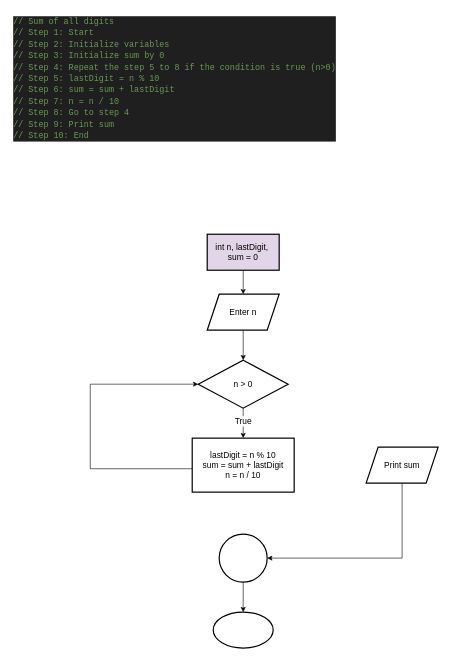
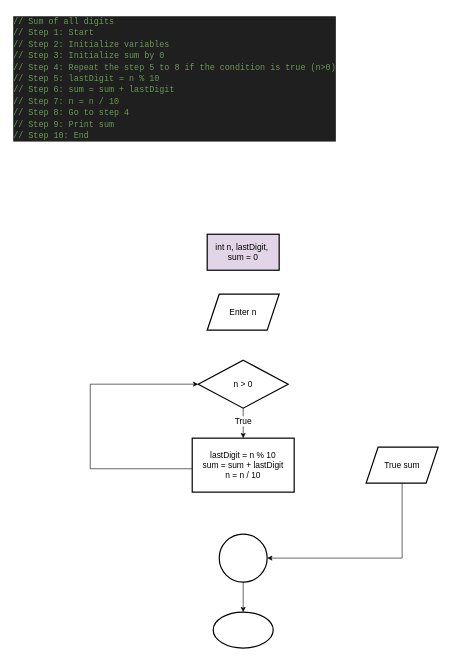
(243, 288) -> none
(243, 354) -> none
(402, 465) -> (402, 465)
